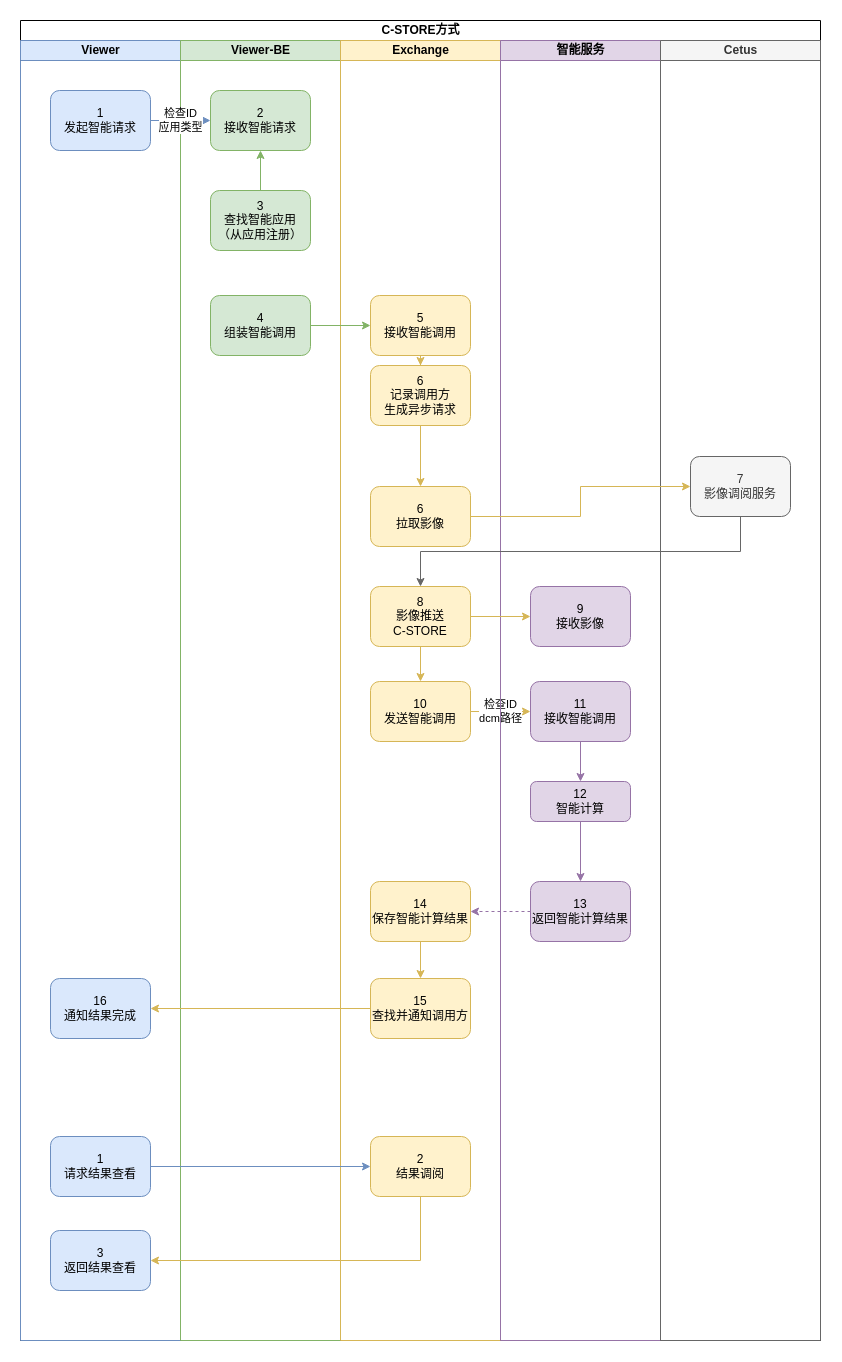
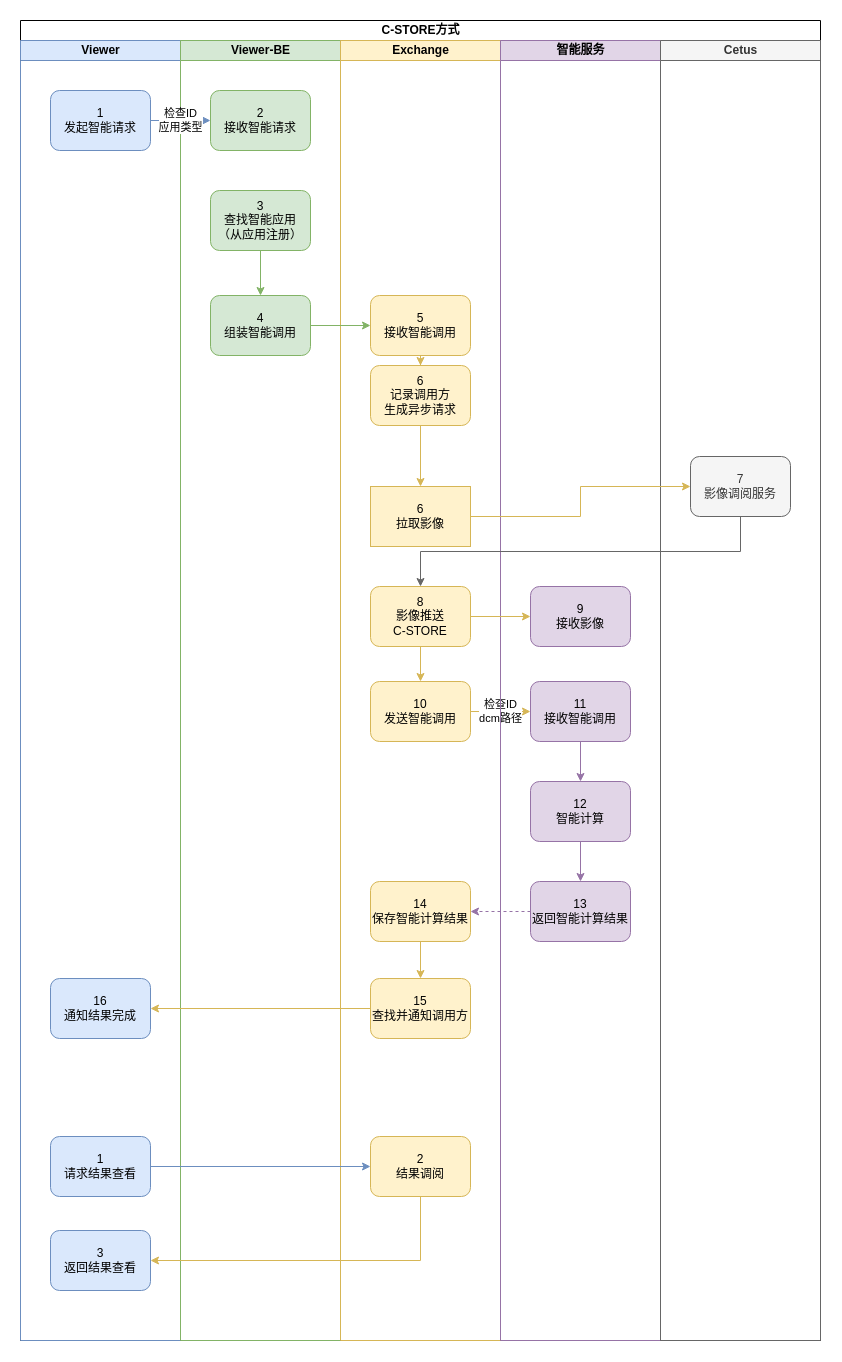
(261, 174) -> (261, 270)
(421, 517) -> (421, 517)
(581, 802) -> (581, 812)
